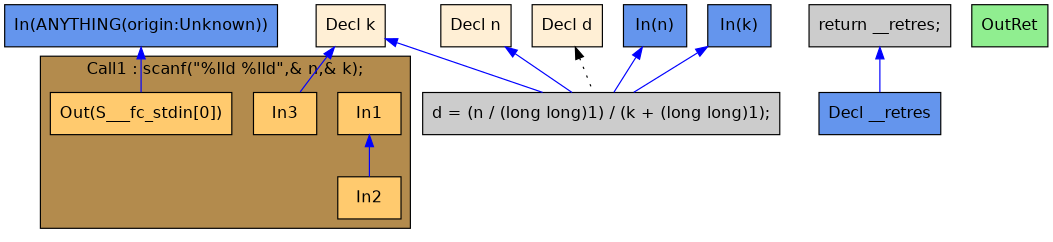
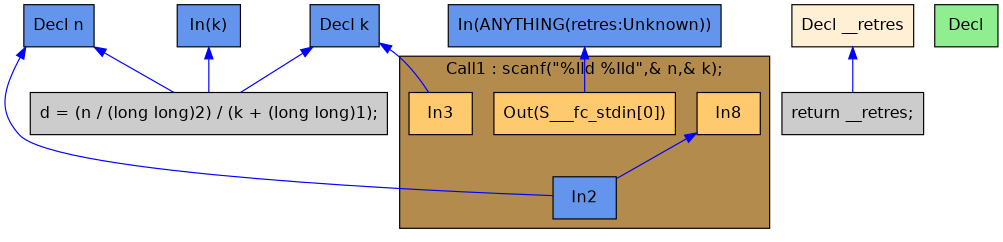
(141, 26) -> (585, 26)
(351, 26) -> (345, 26)
(476, 26) -> (59, 26)
(567, 26) -> none
(655, 26) -> none
(1010, 26) -> (966, 26)
(880, 76) -> (853, 76)
(369, 114) -> (729, 114)
(601, 114) -> (209, 114)
(880, 114) -> (853, 26)
none -> (242, 177)
(369, 198) -> (585, 198)
